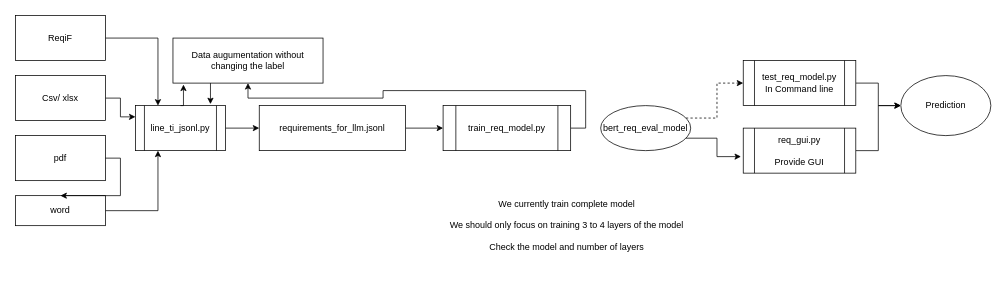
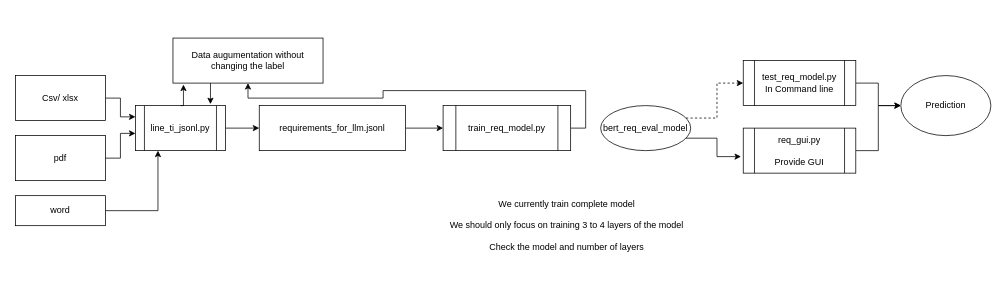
(60, 38) -> none
(157, 38) -> none
(120, 183) -> (120, 141)
